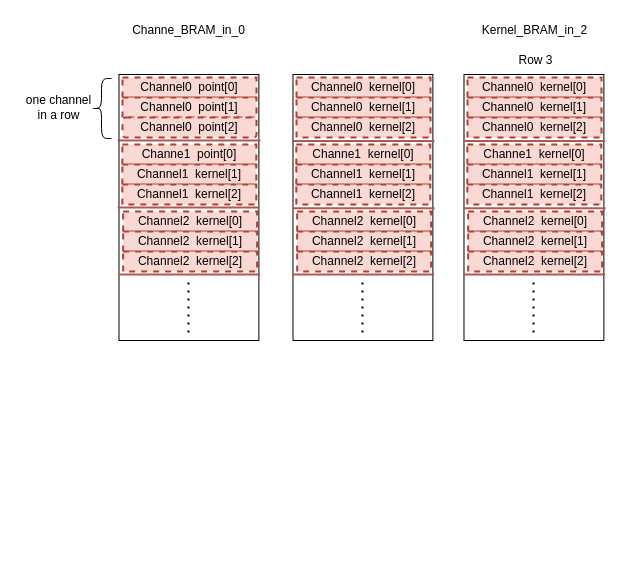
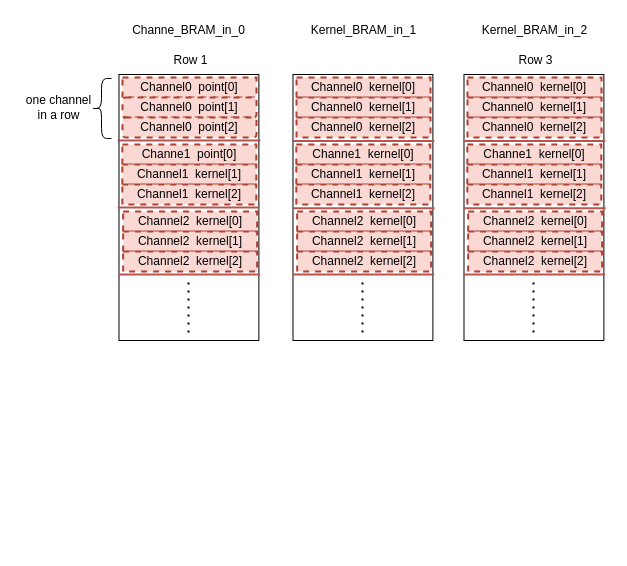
none -> (363, 31)
none -> (190, 61)
(190, 108) -> (190, 108)
